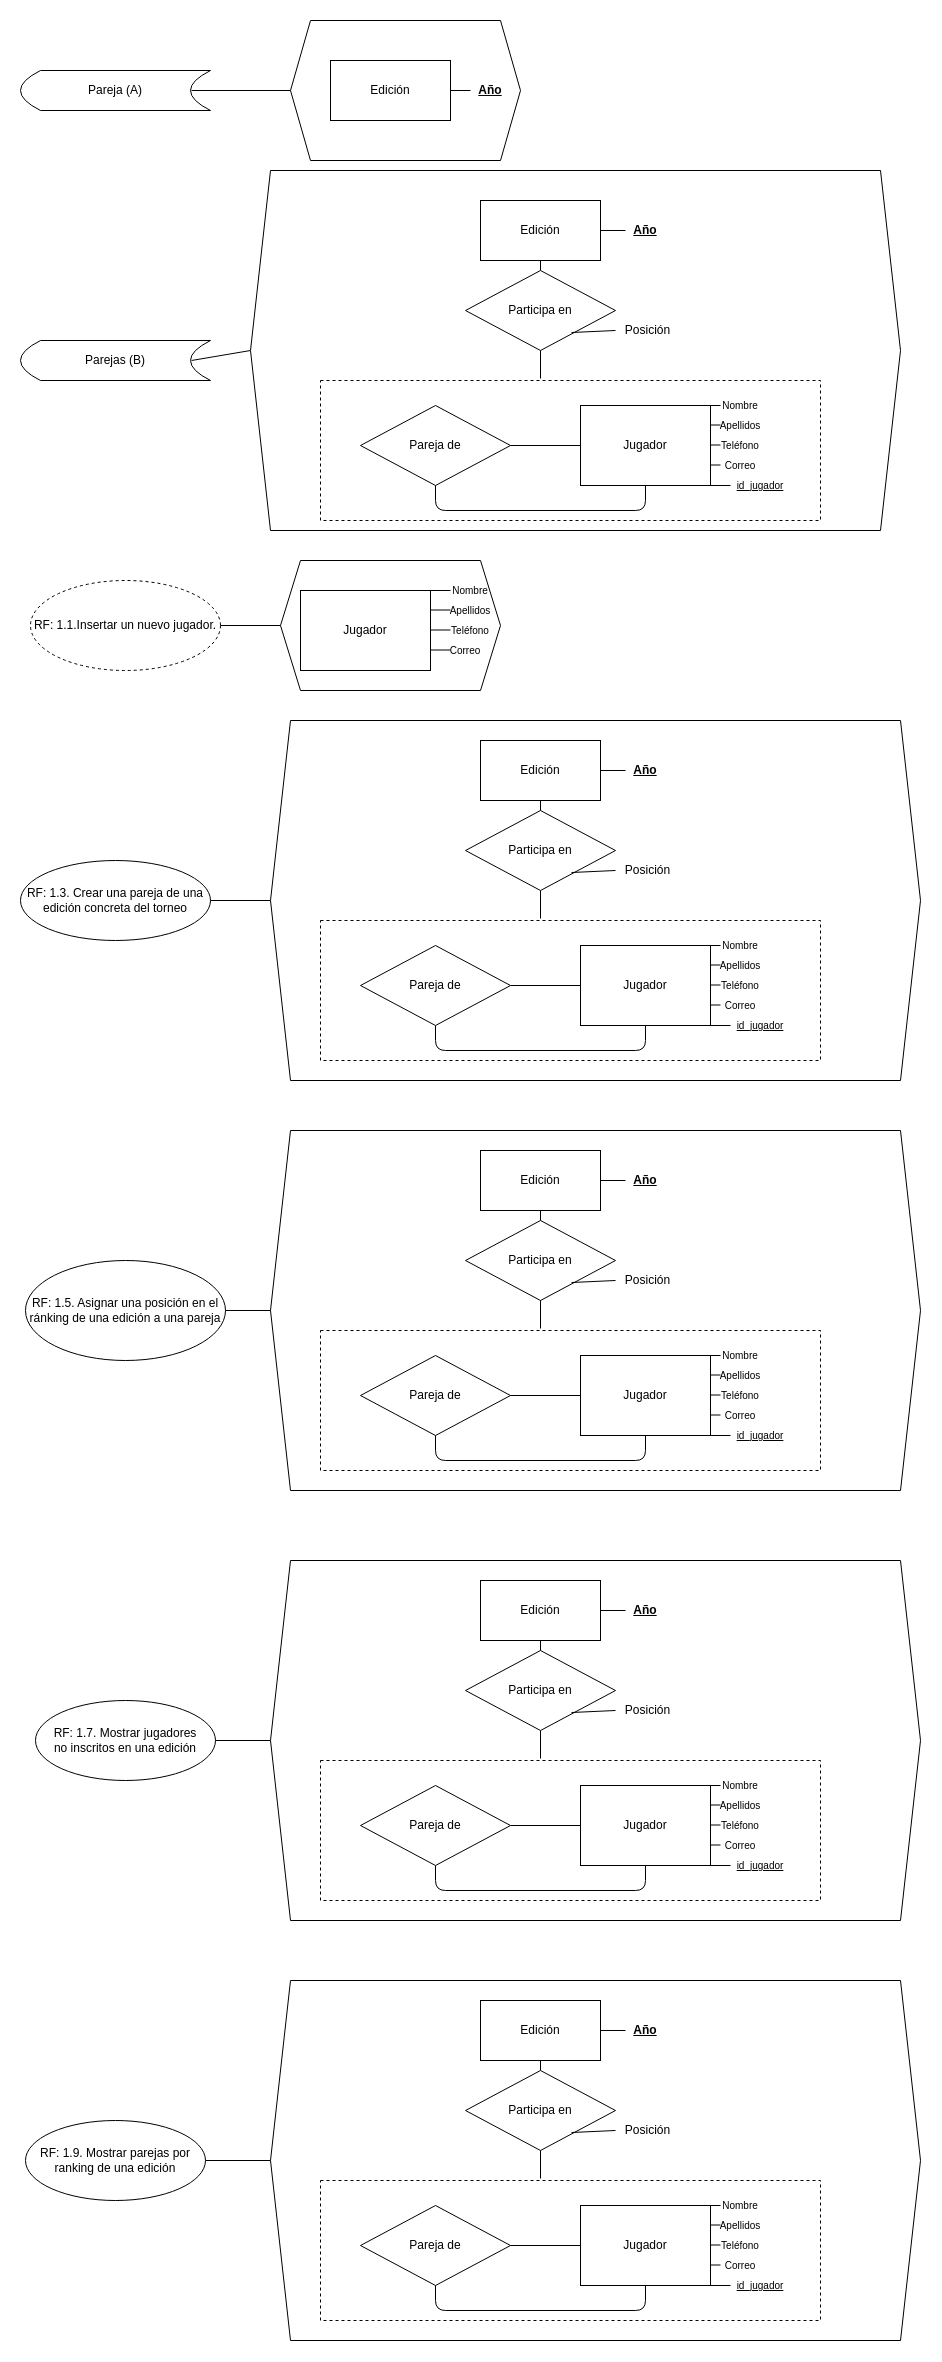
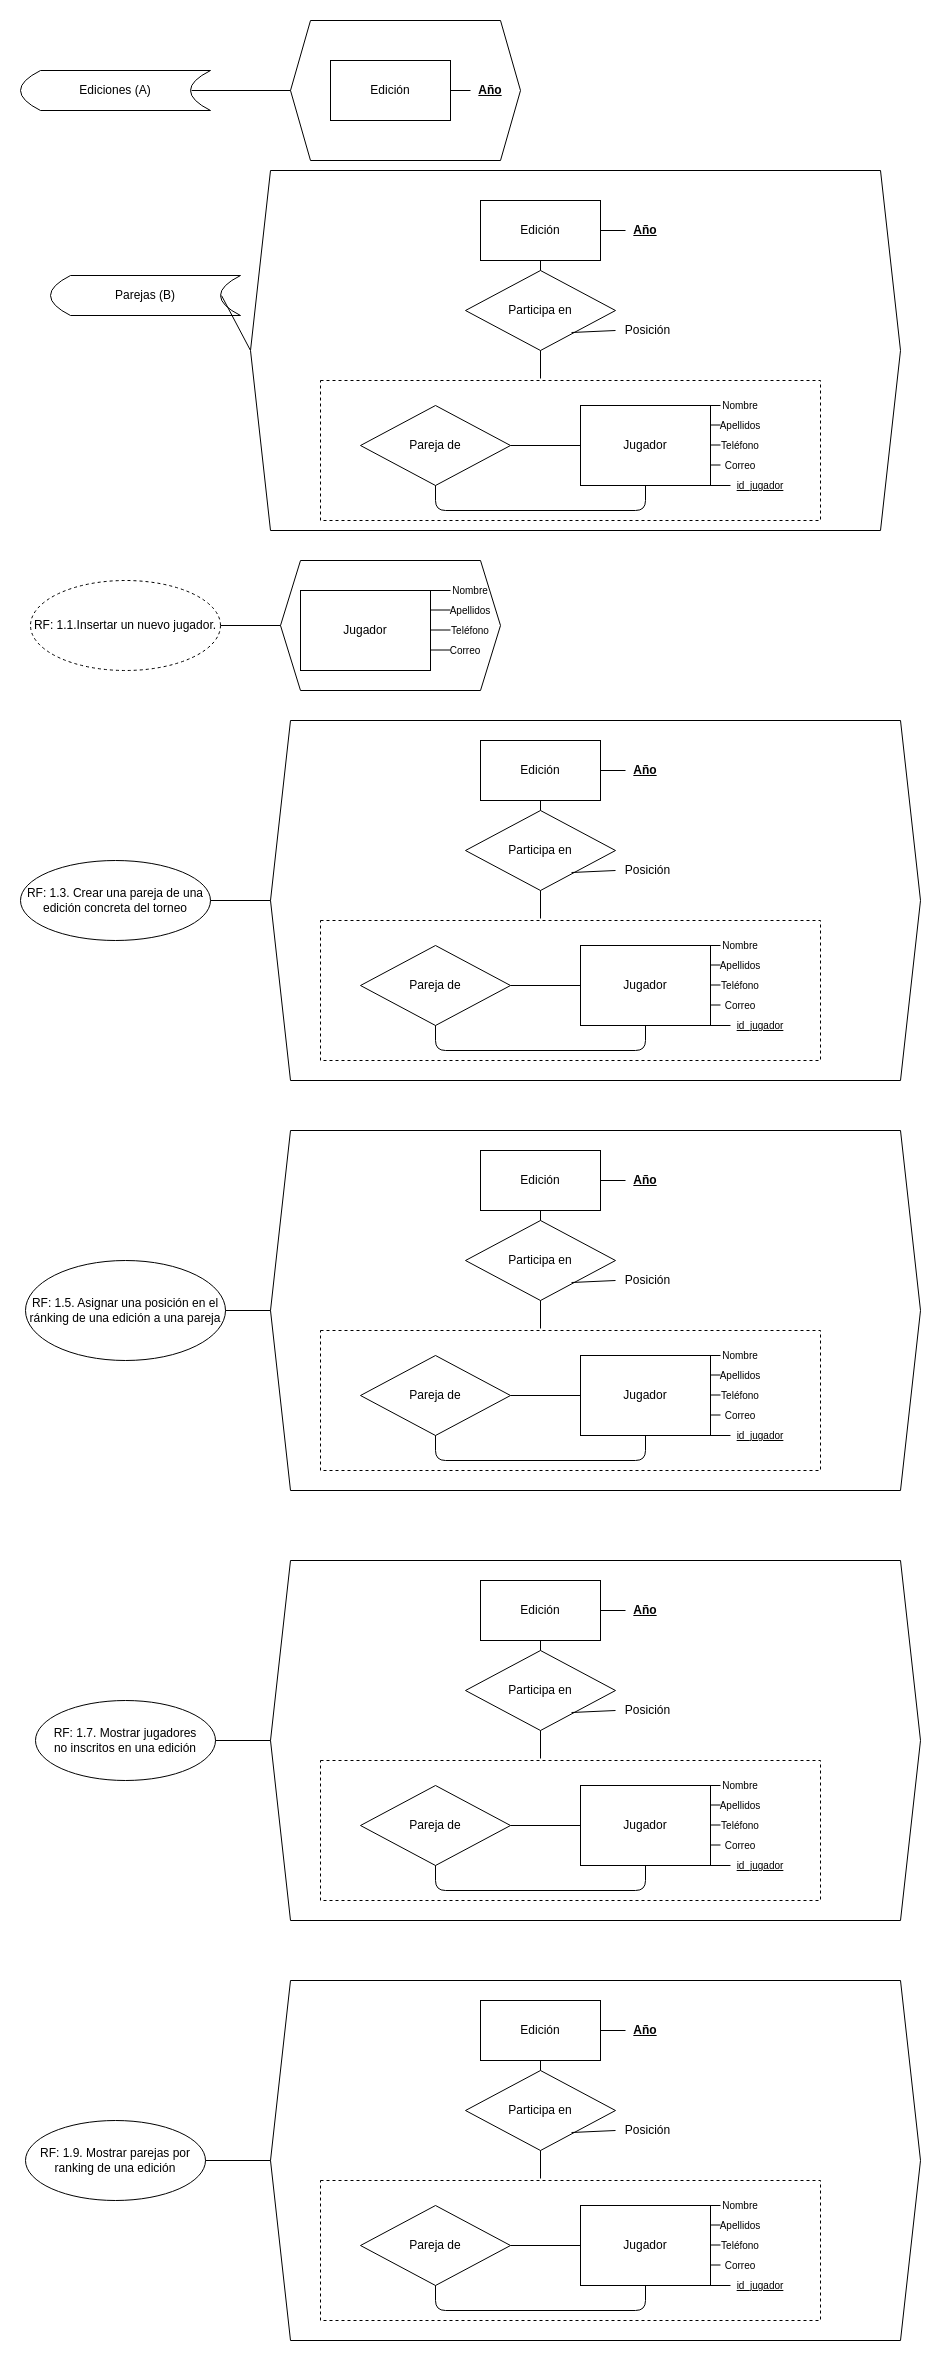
(116, 91) -> (116, 91)
(116, 361) -> (146, 296)
